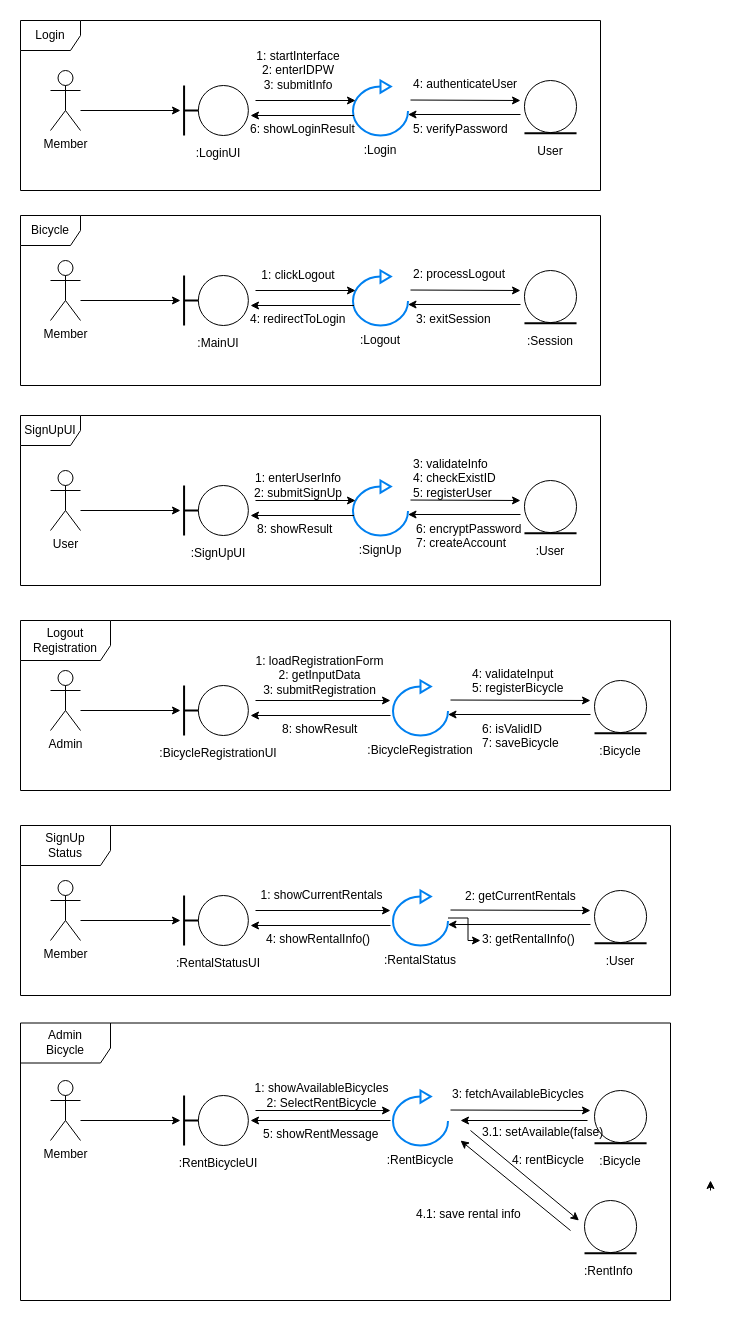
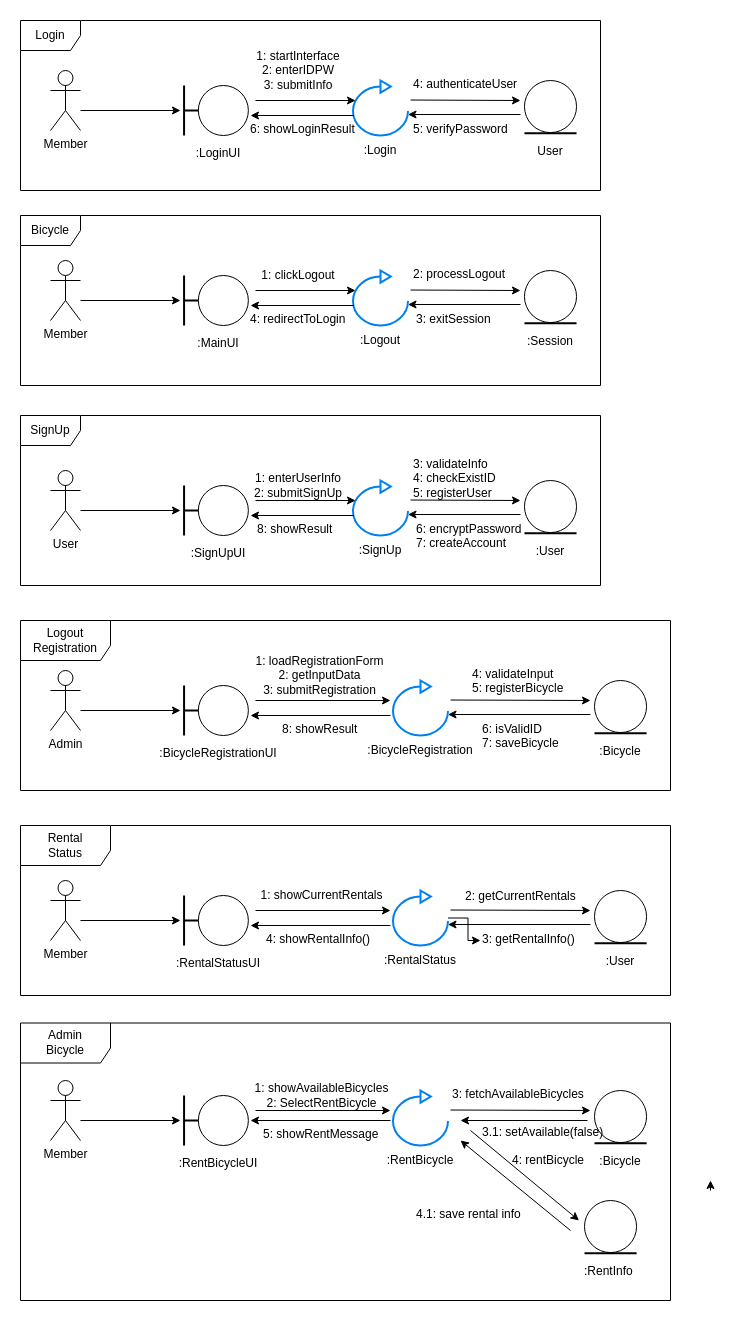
(51, 431) -> (51, 431)
(66, 846) -> (66, 846)
